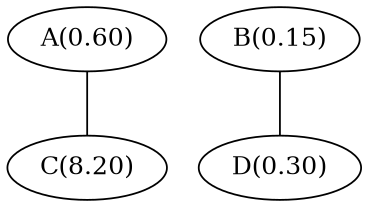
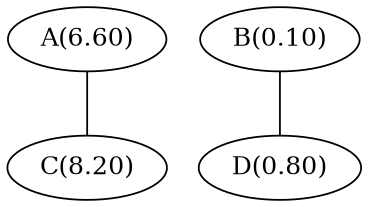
(87, 39) -> (87, 39)
(280, 39) -> (280, 39)
(280, 168) -> (280, 168)
